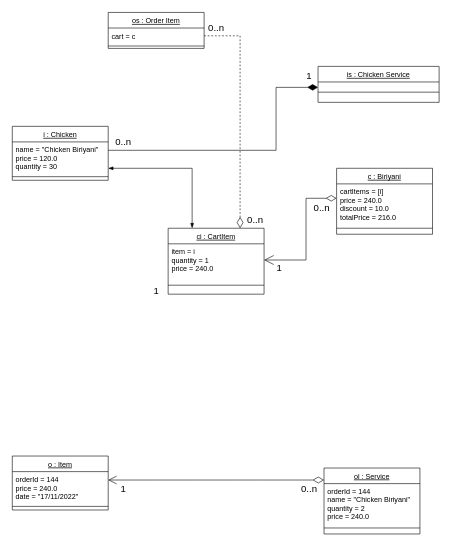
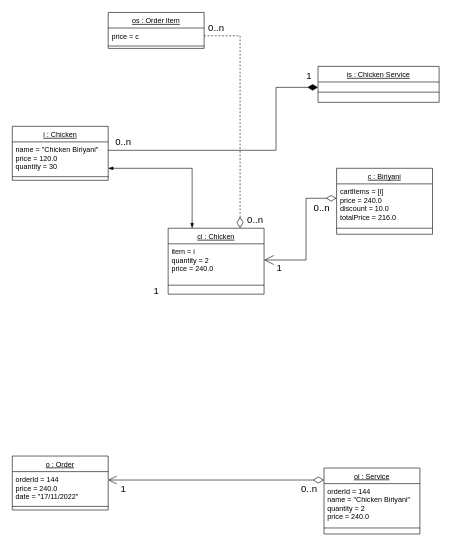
(126, 36) -> (127, 36)
(216, 236) -> (216, 236)
(184, 252) -> (184, 252)
(60, 464) -> (60, 464)
